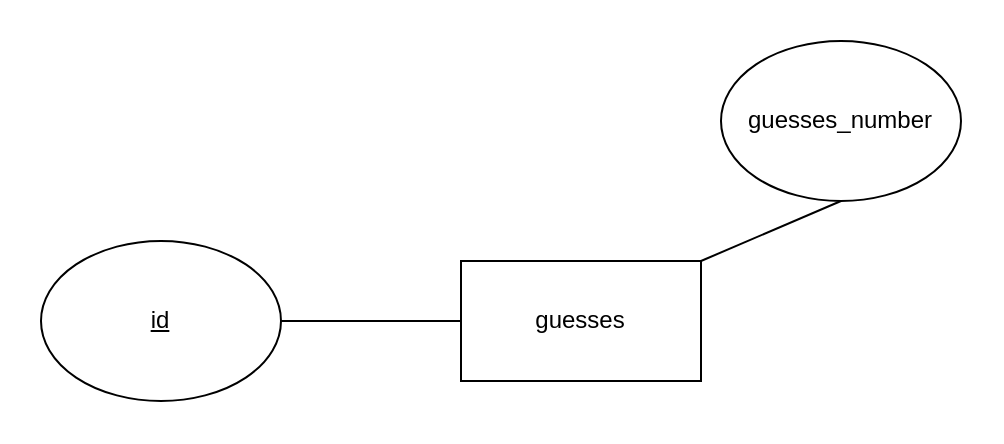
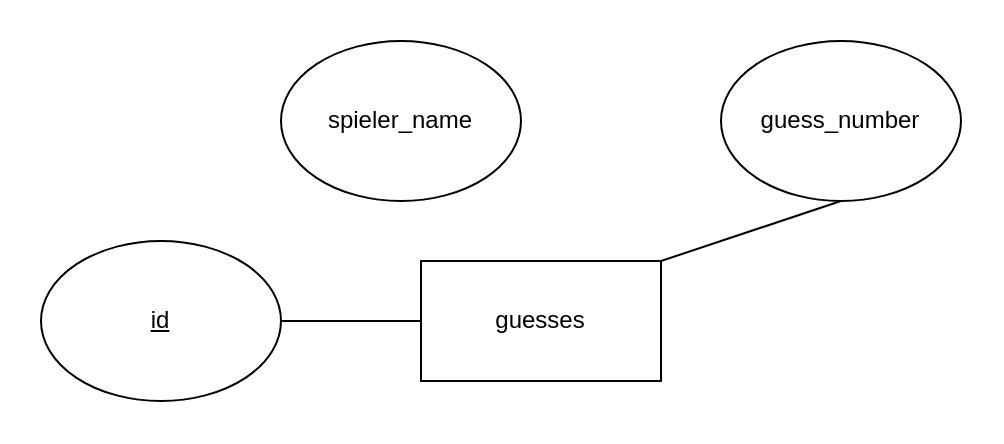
none -> (401, 121)
(841, 121) -> (841, 121)
(581, 321) -> (541, 321)
